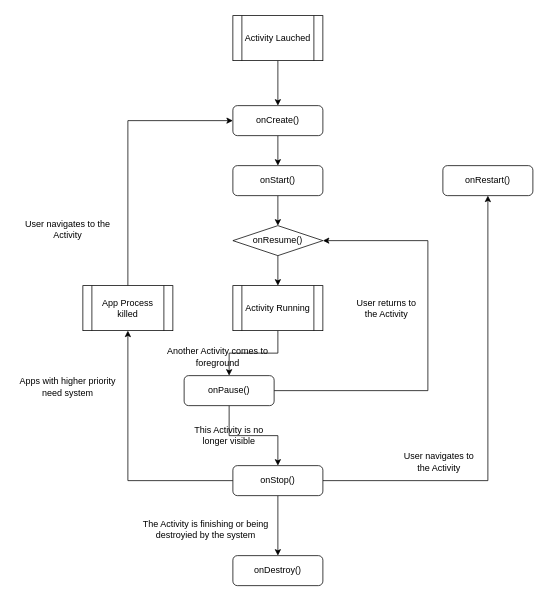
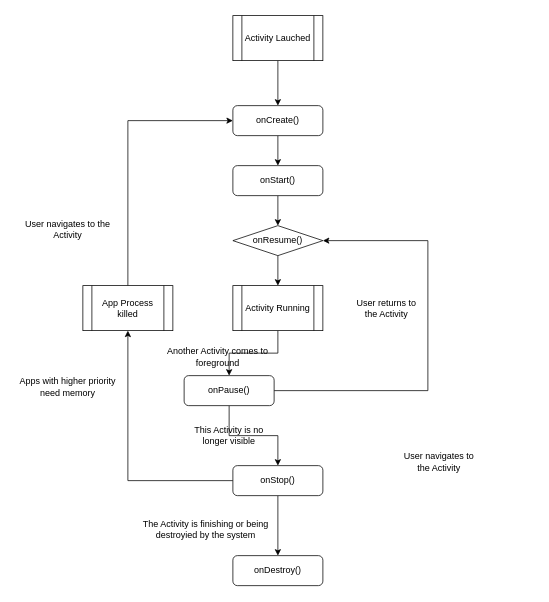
(488, 180) -> none
(68, 387) -> (68, 387)
(406, 480) -> none
